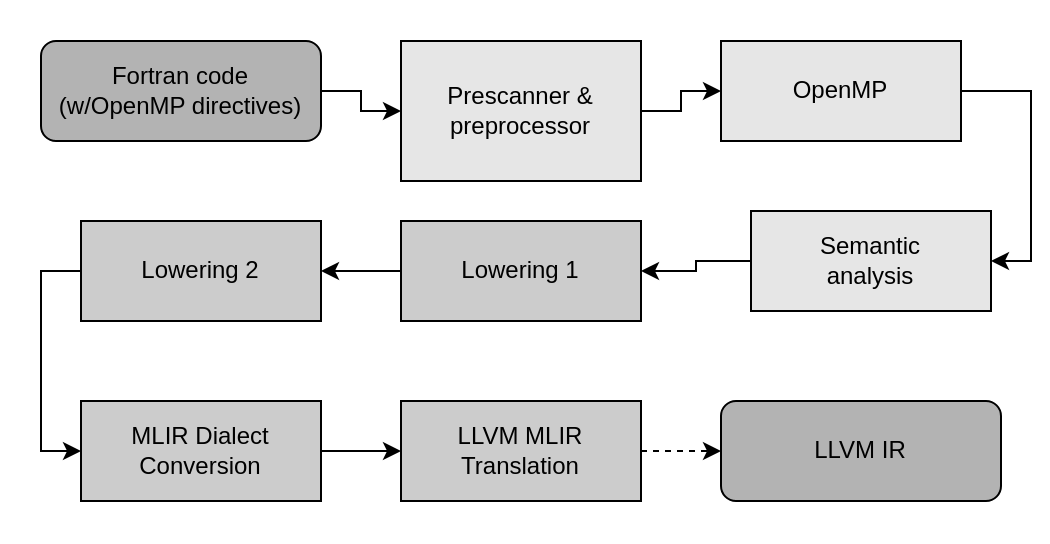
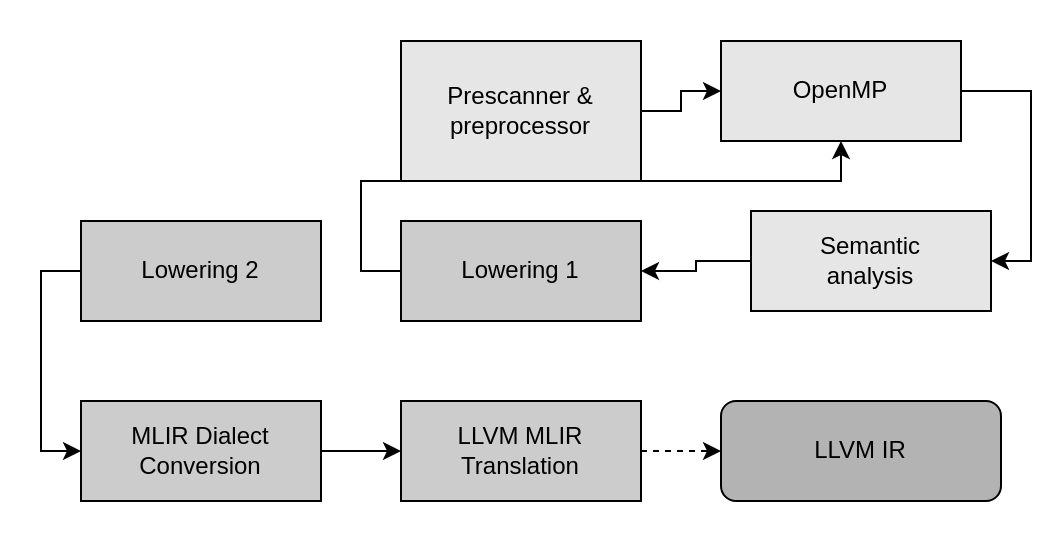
(181, 91) -> none
(361, 94) -> none
(349, 271) -> (754, 181)
